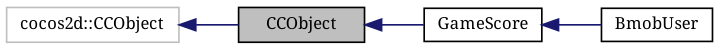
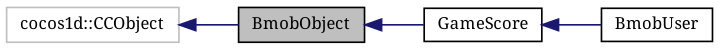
(93, 25) -> (93, 25)
(302, 25) -> (302, 25)
